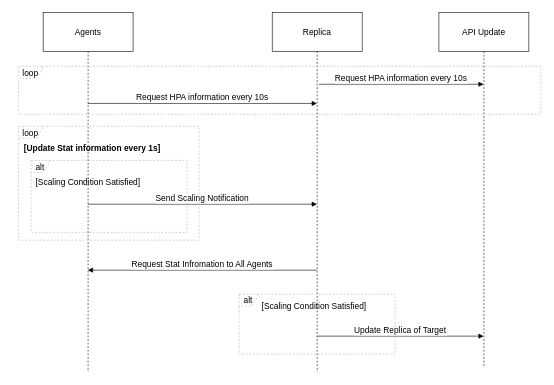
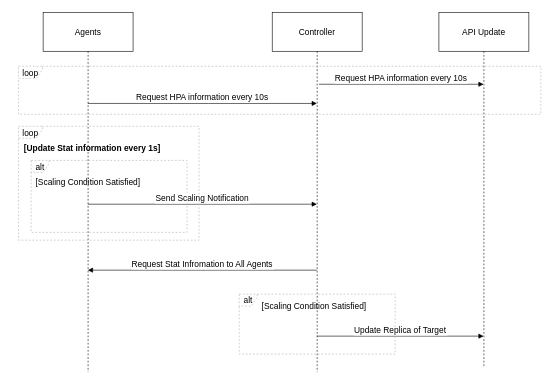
(317, 32) -> (317, 32)
